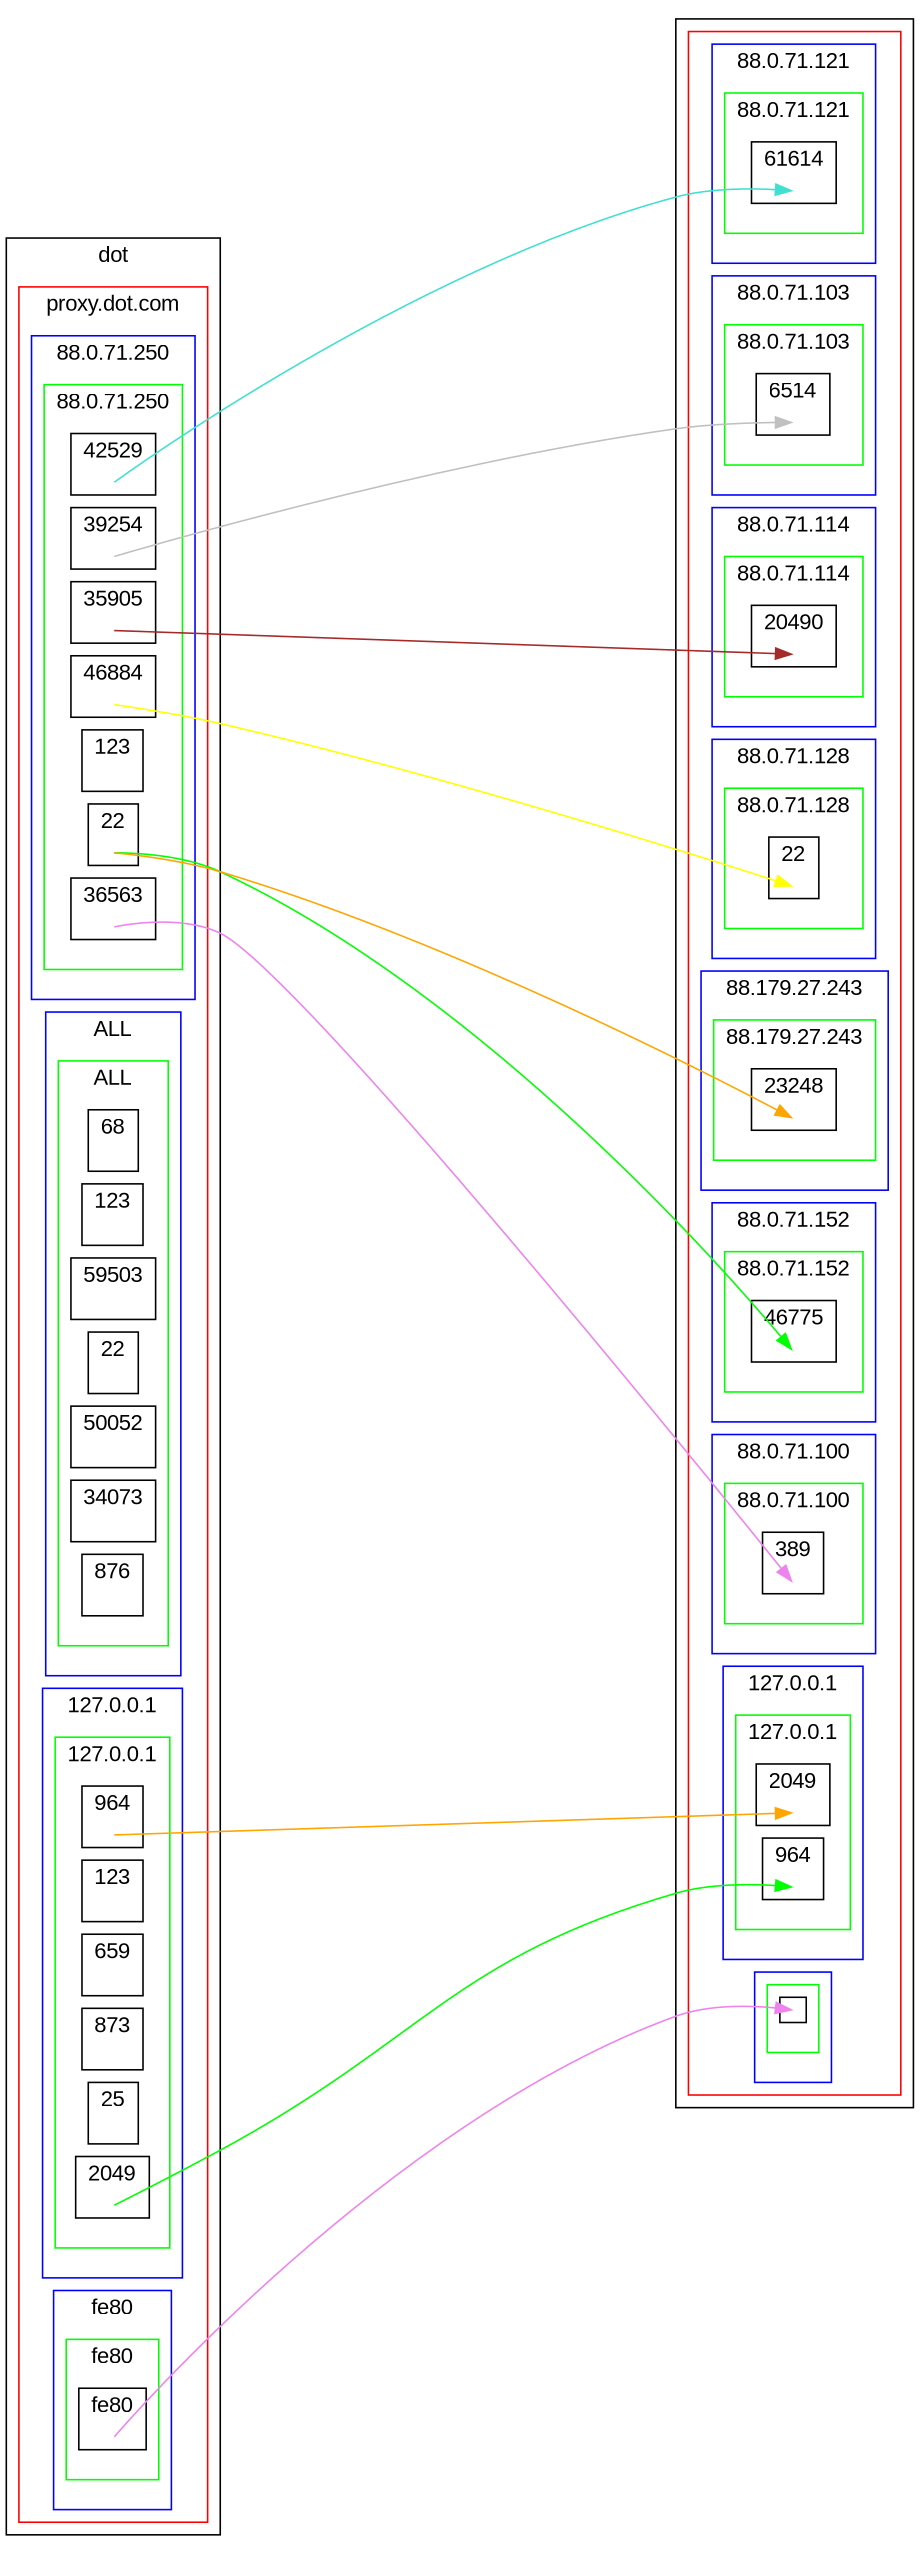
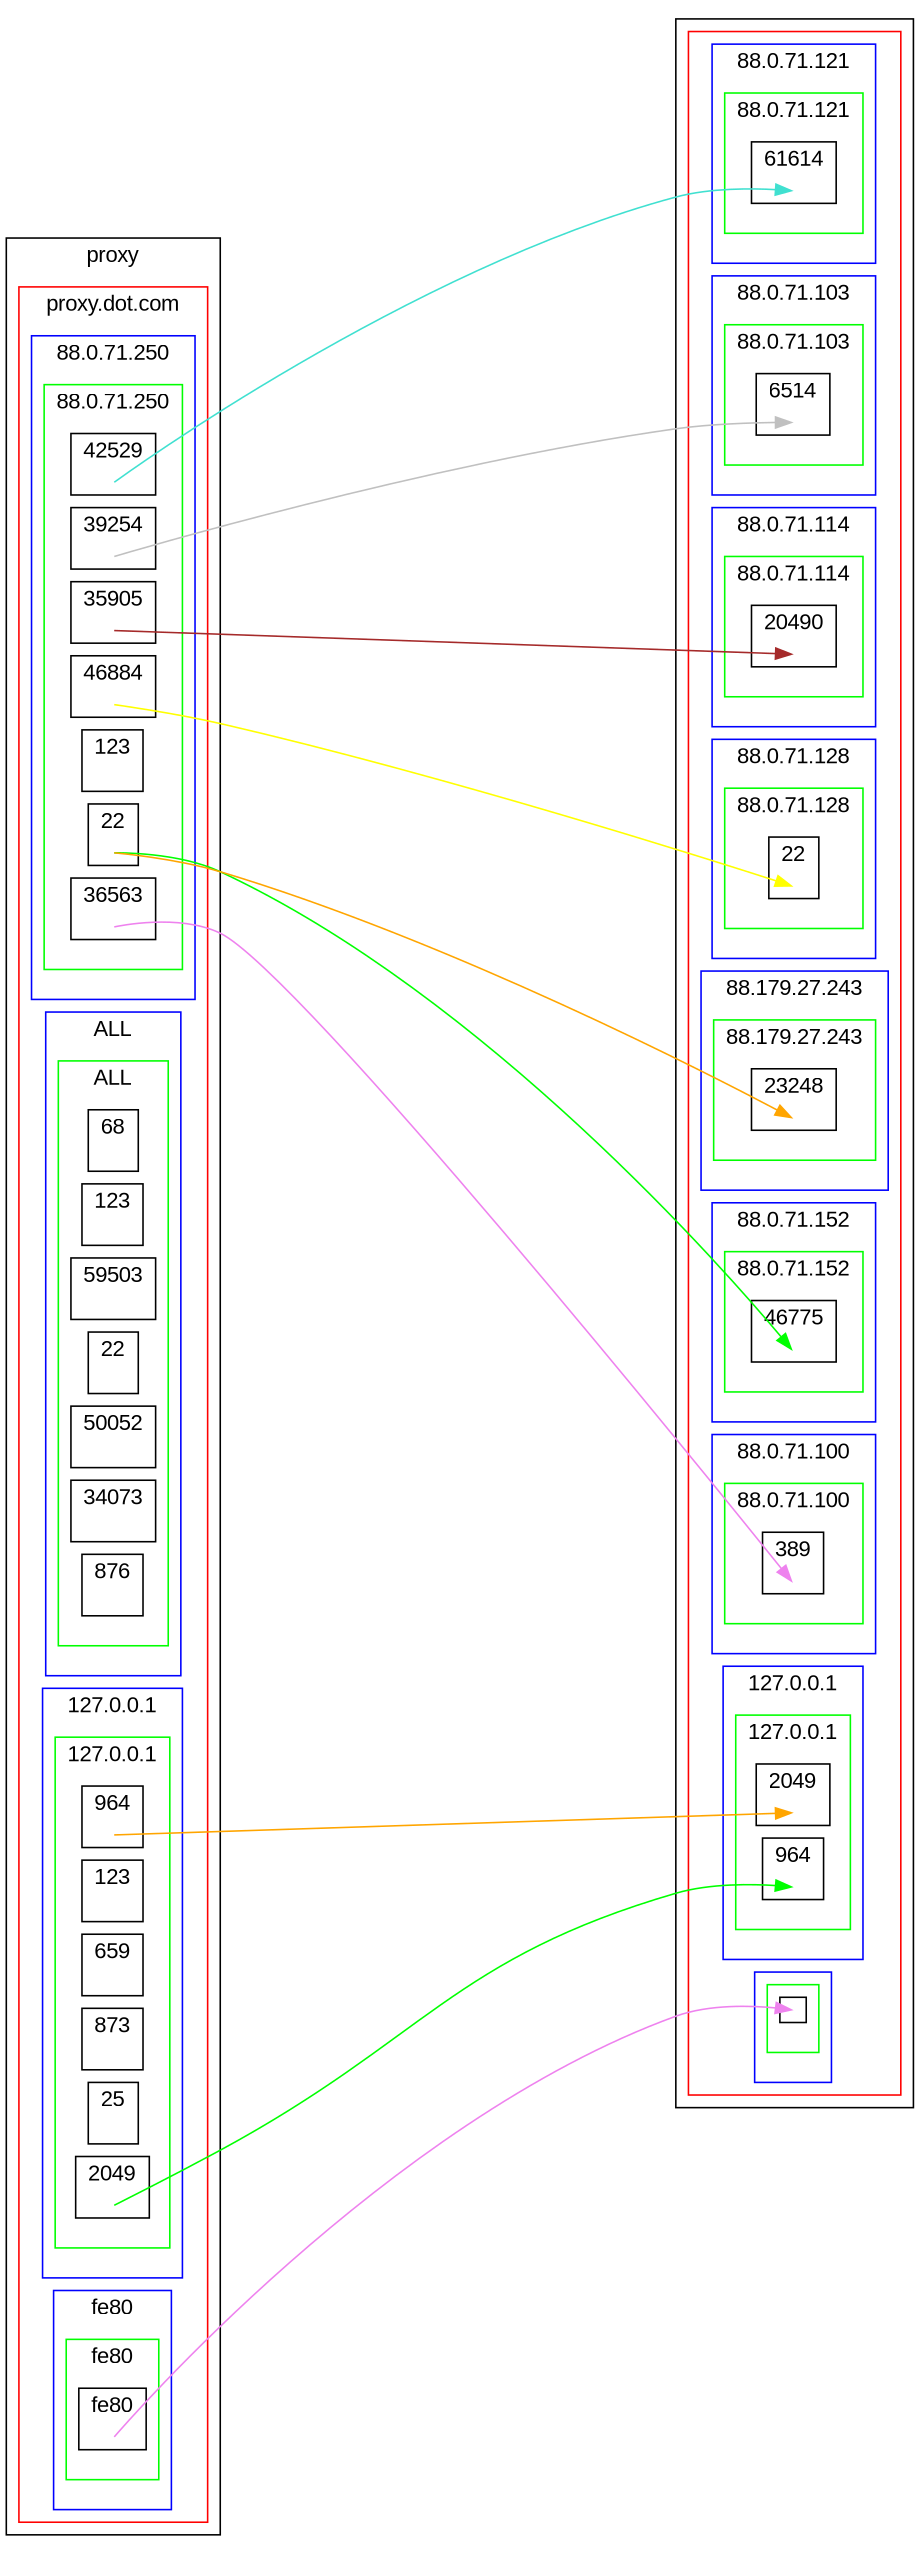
(113, 256) -> (113, 256)
